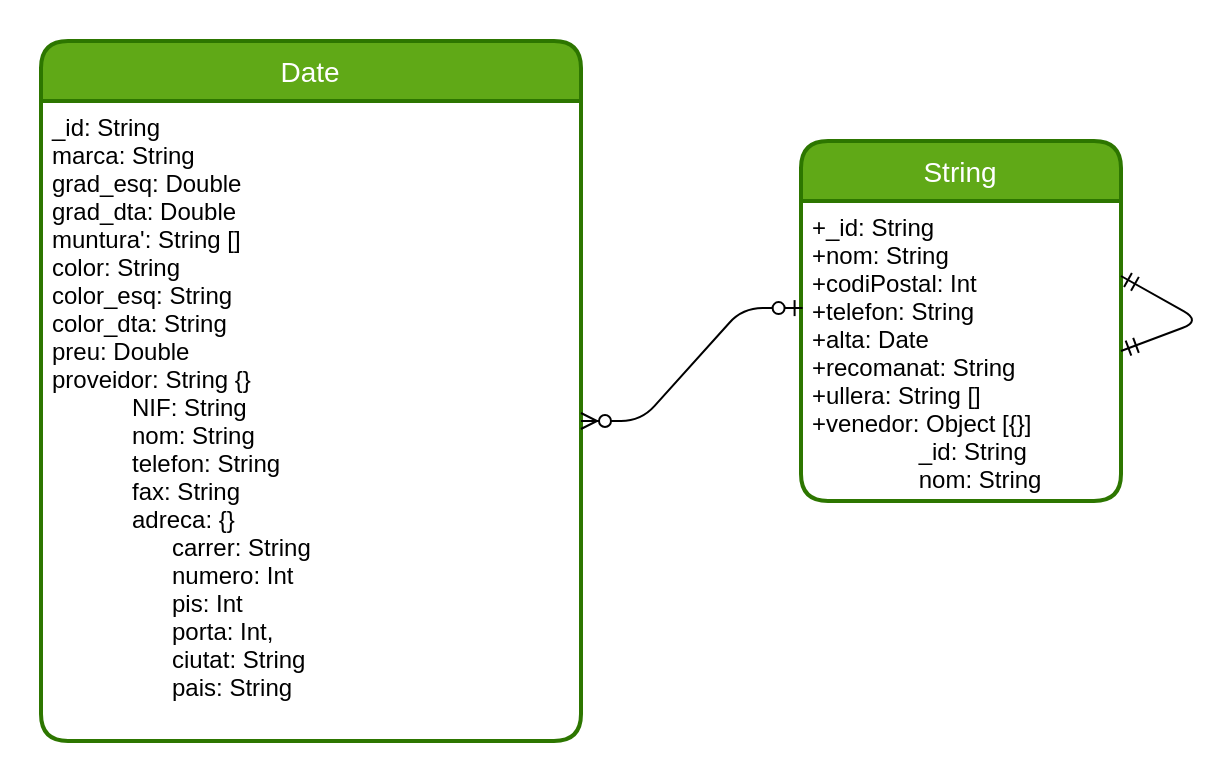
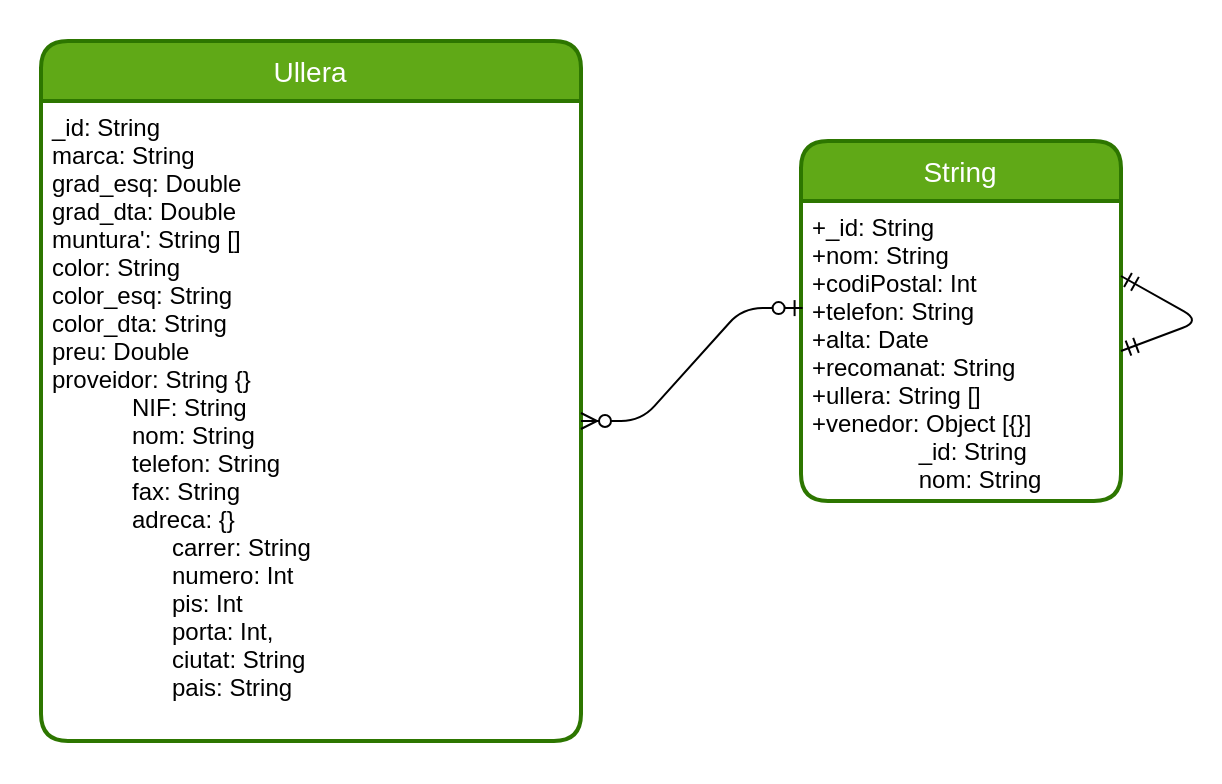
(310, 73) -> (310, 73)
